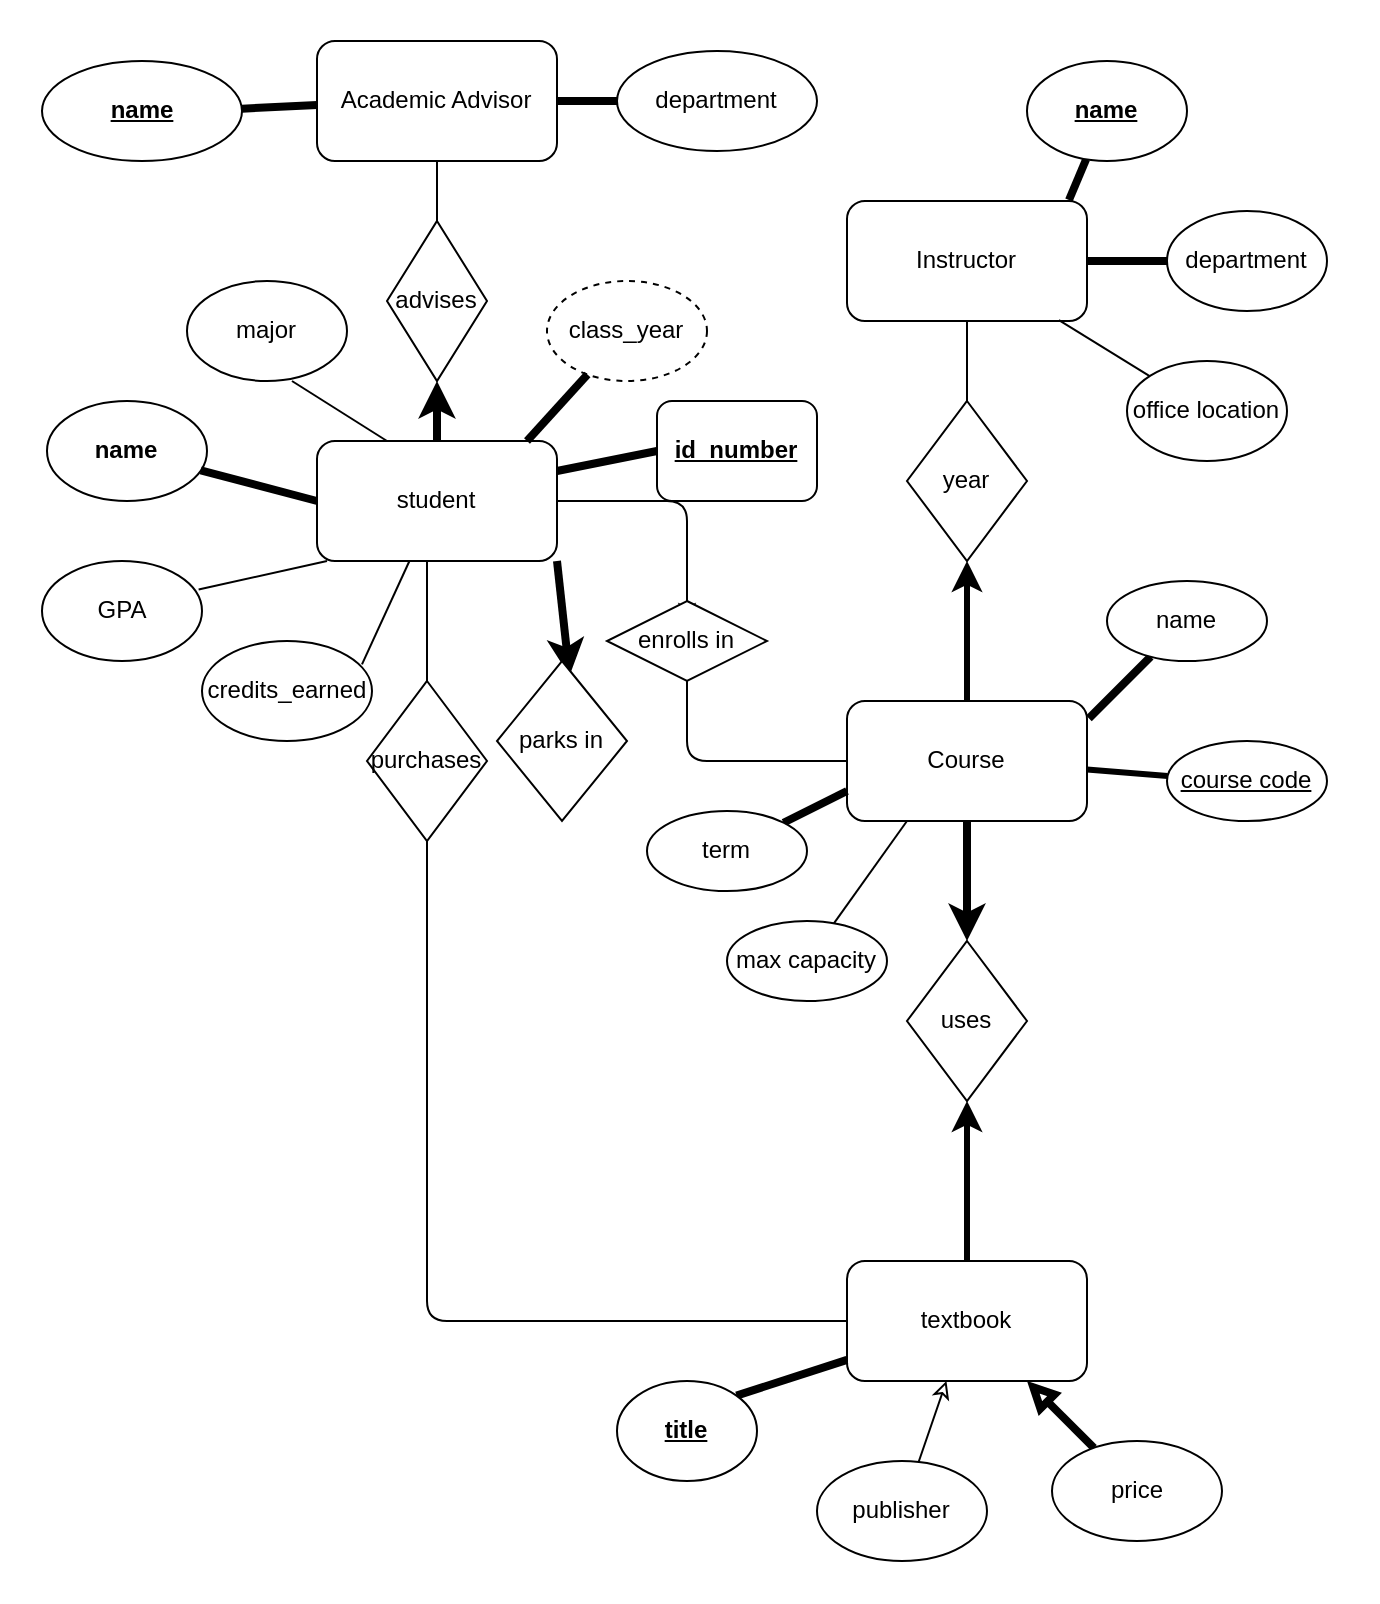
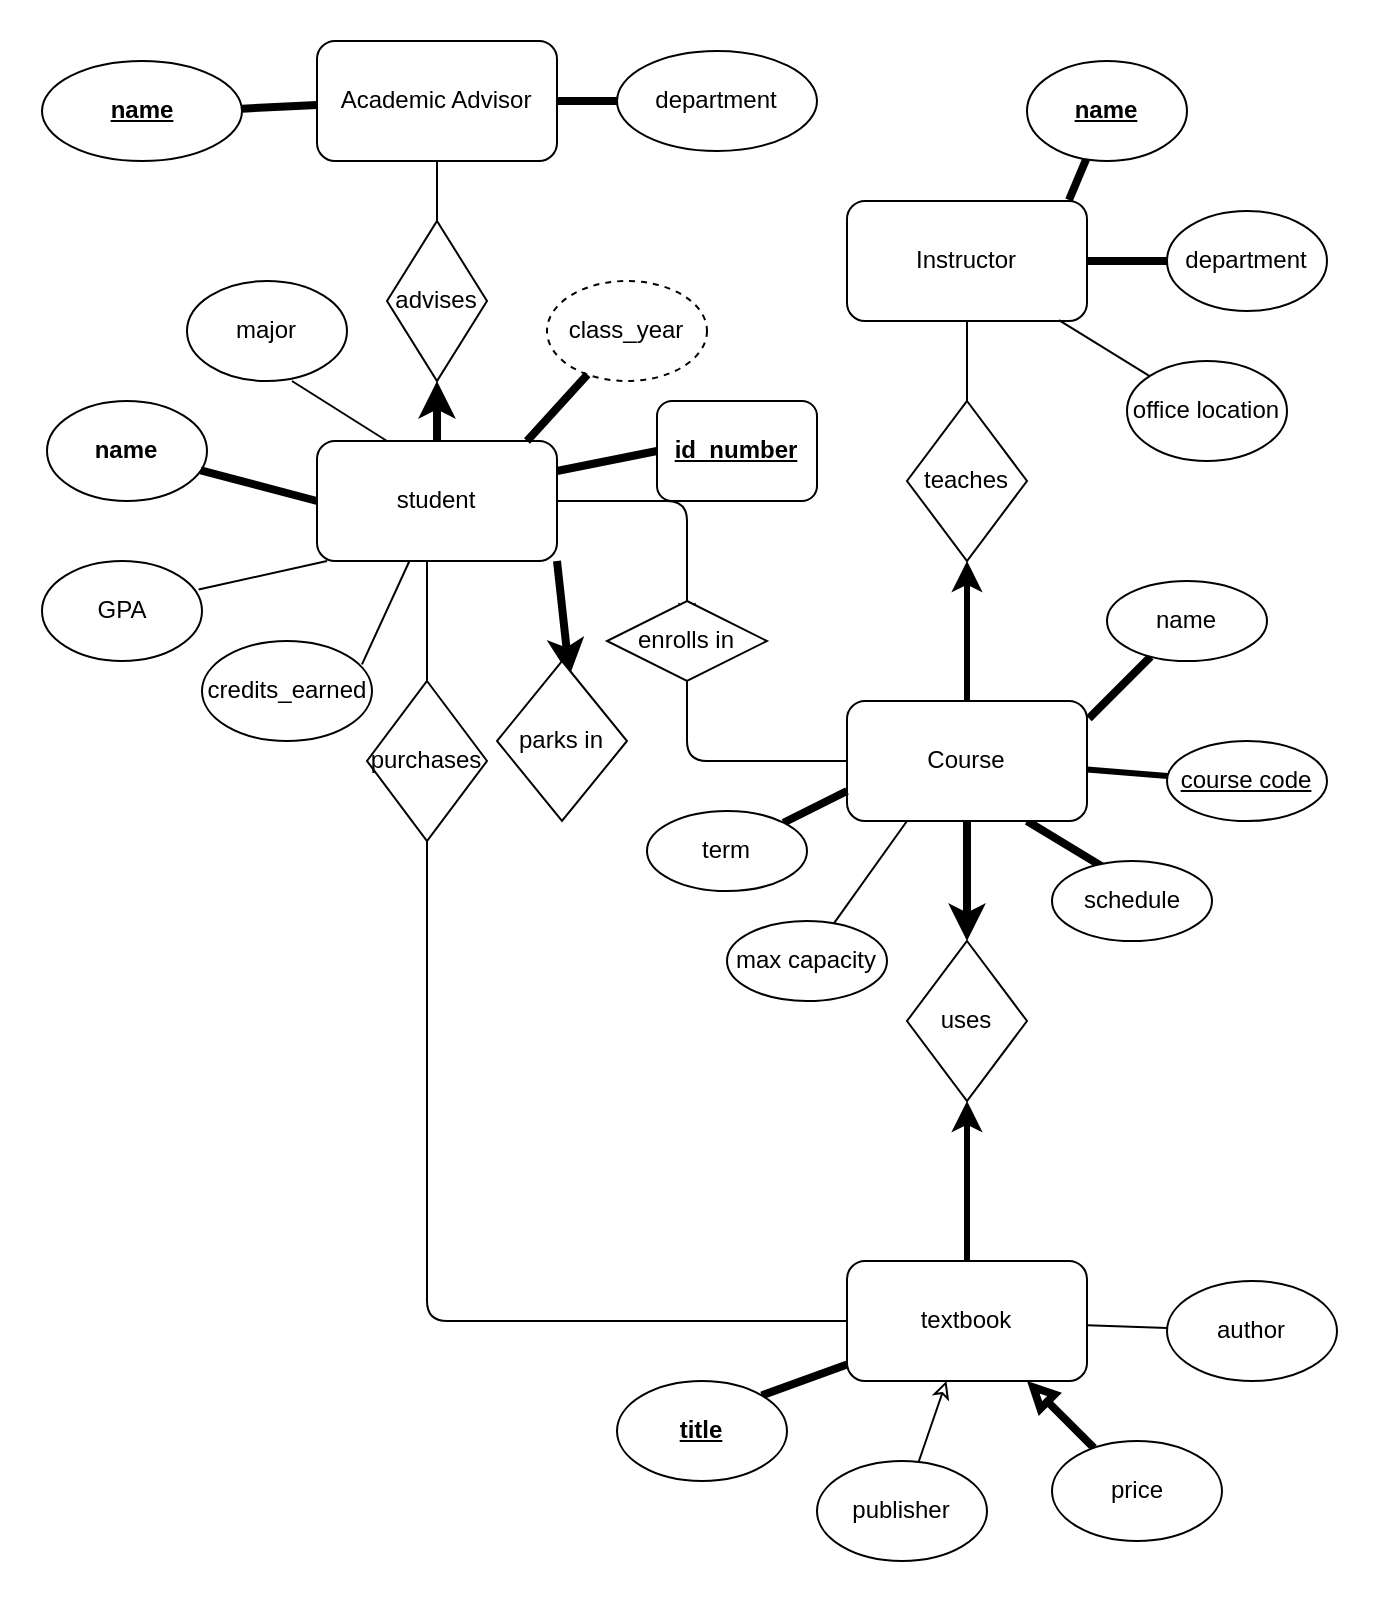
(967, 481) -> (967, 481)
none -> (1064, 843)
none -> (1132, 901)
none -> (1127, 1327)
none -> (1252, 1331)
(687, 1431) -> (702, 1431)
